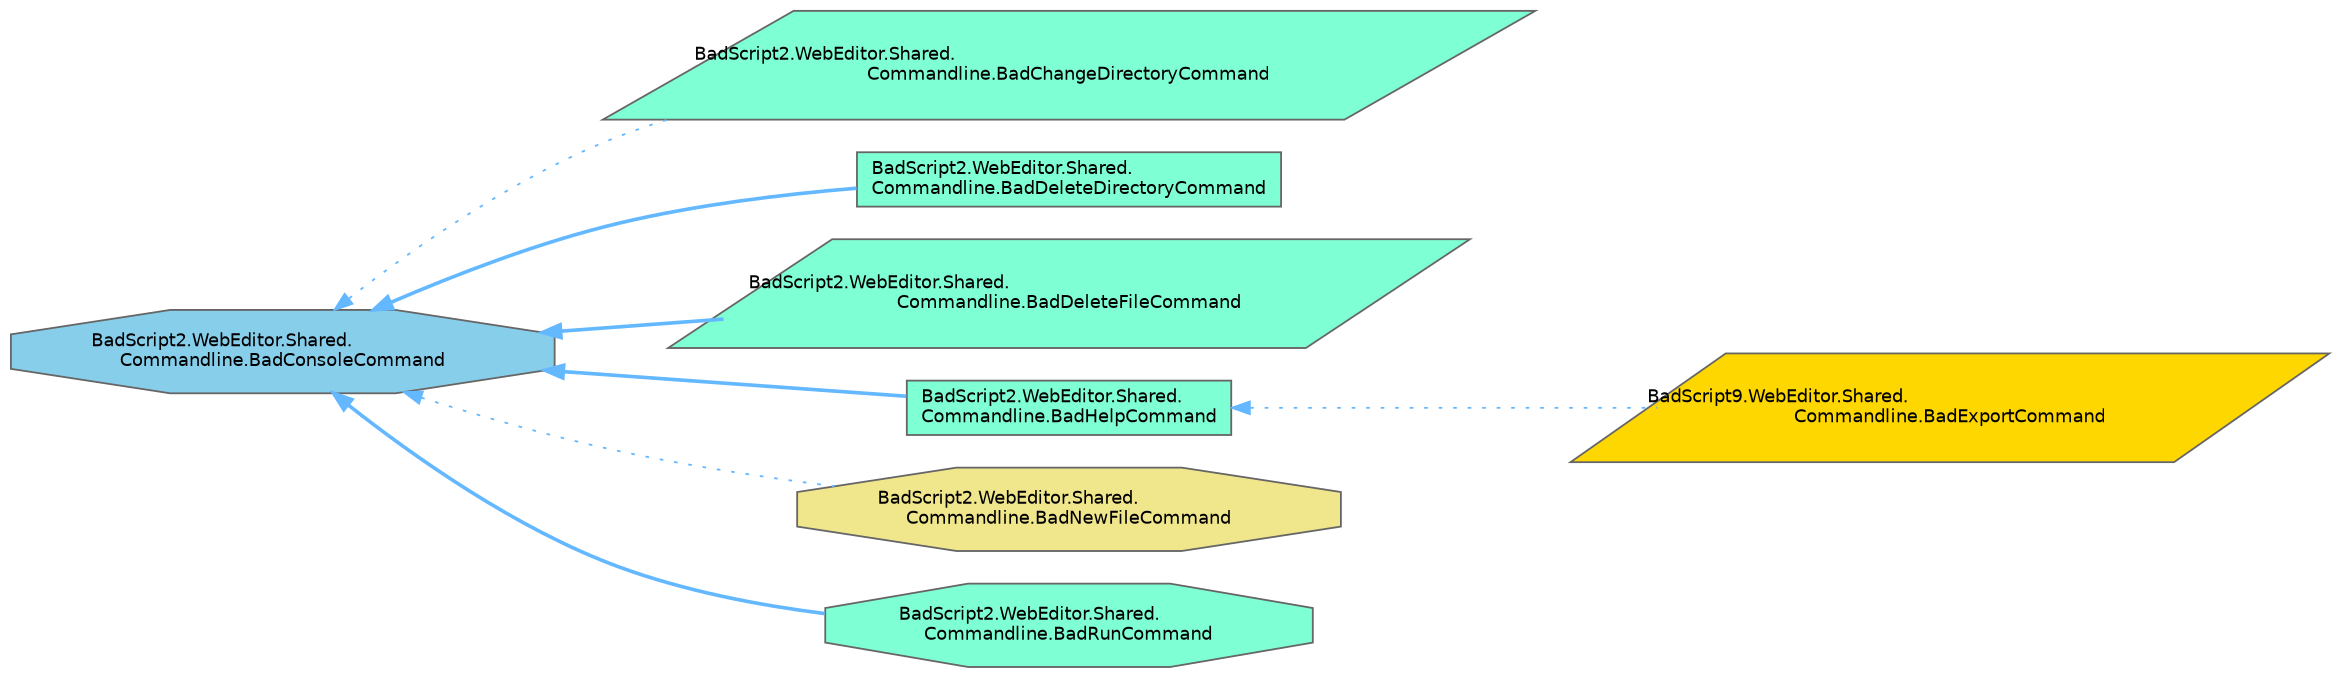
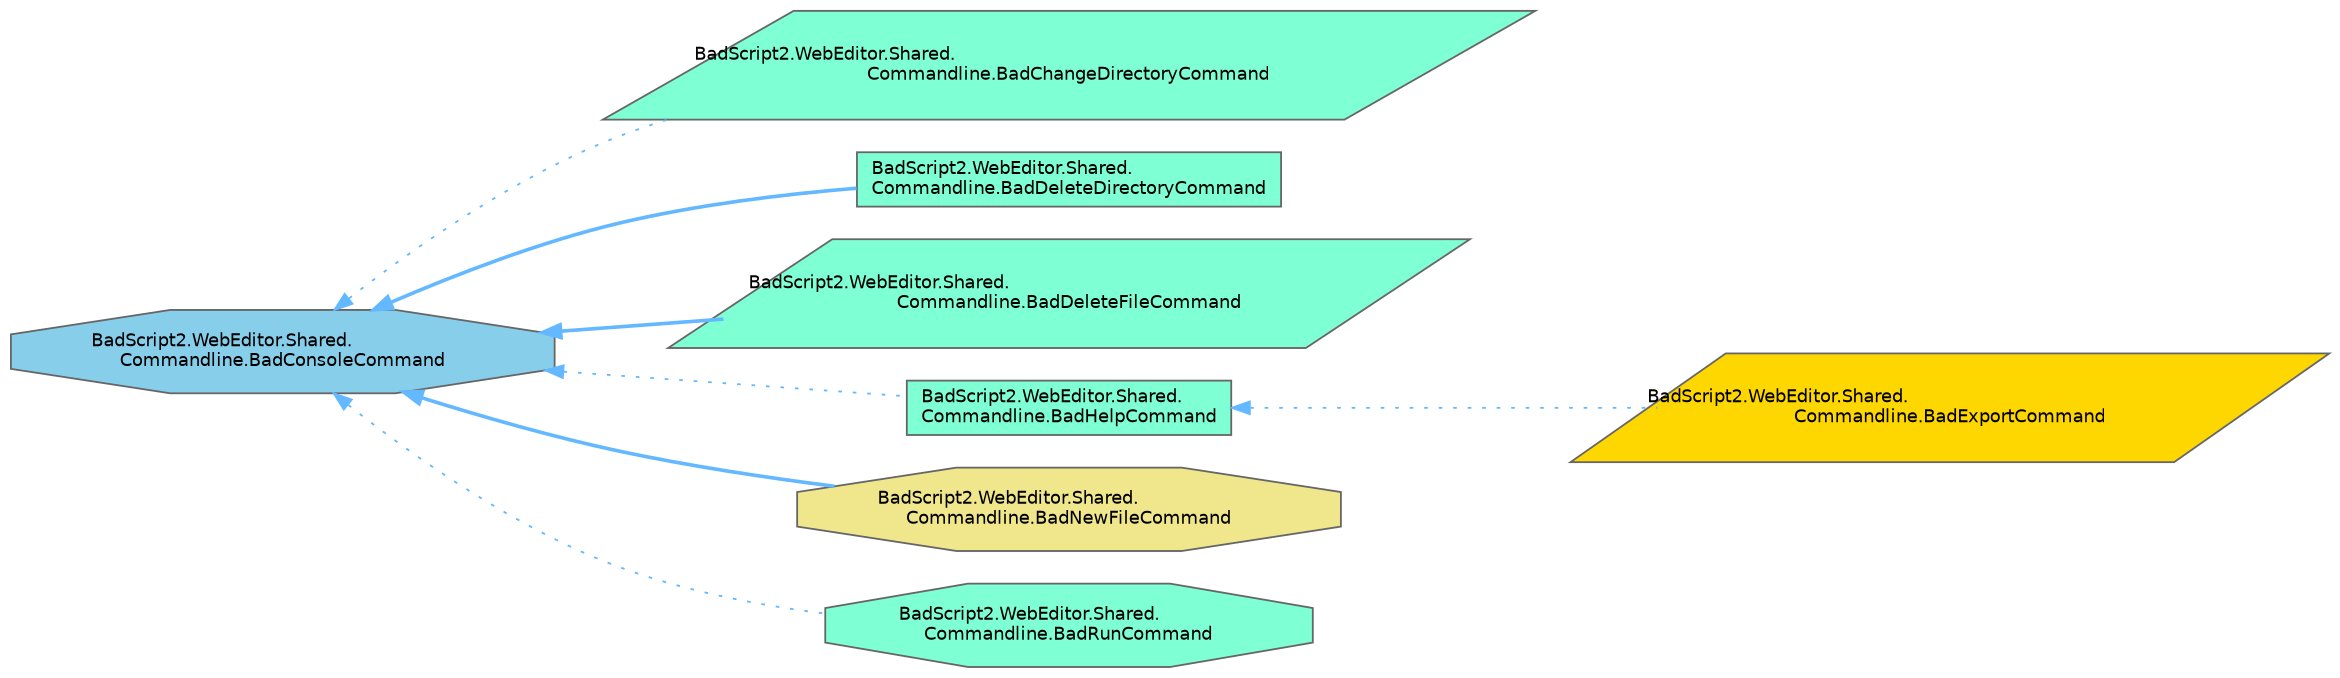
(735, 384) -> (735, 384)
(1950, 408) -> (1950, 408)
(626, 452) -> (626, 452)
(570, 546) -> (570, 546)
